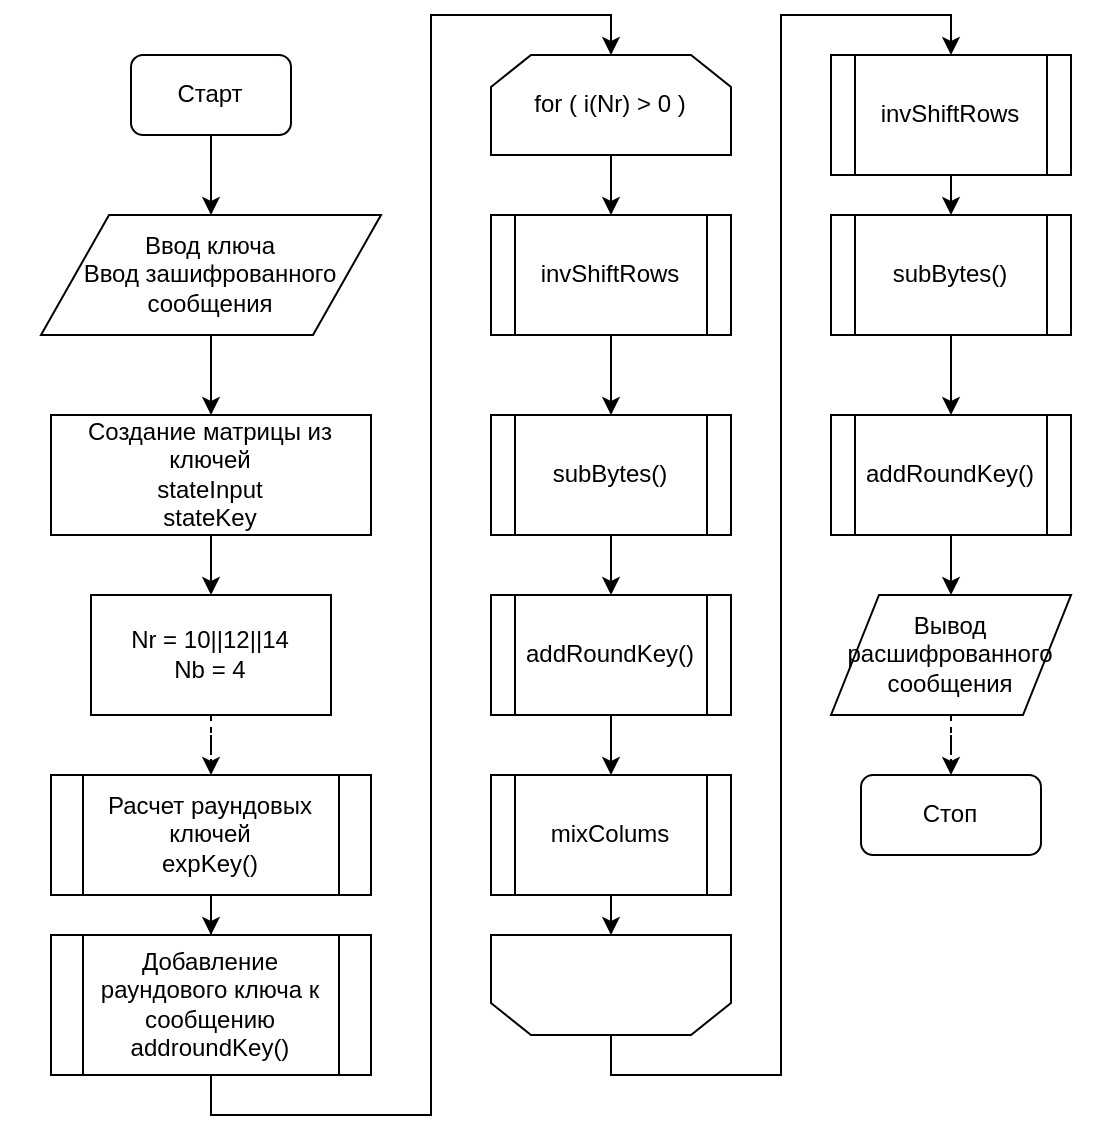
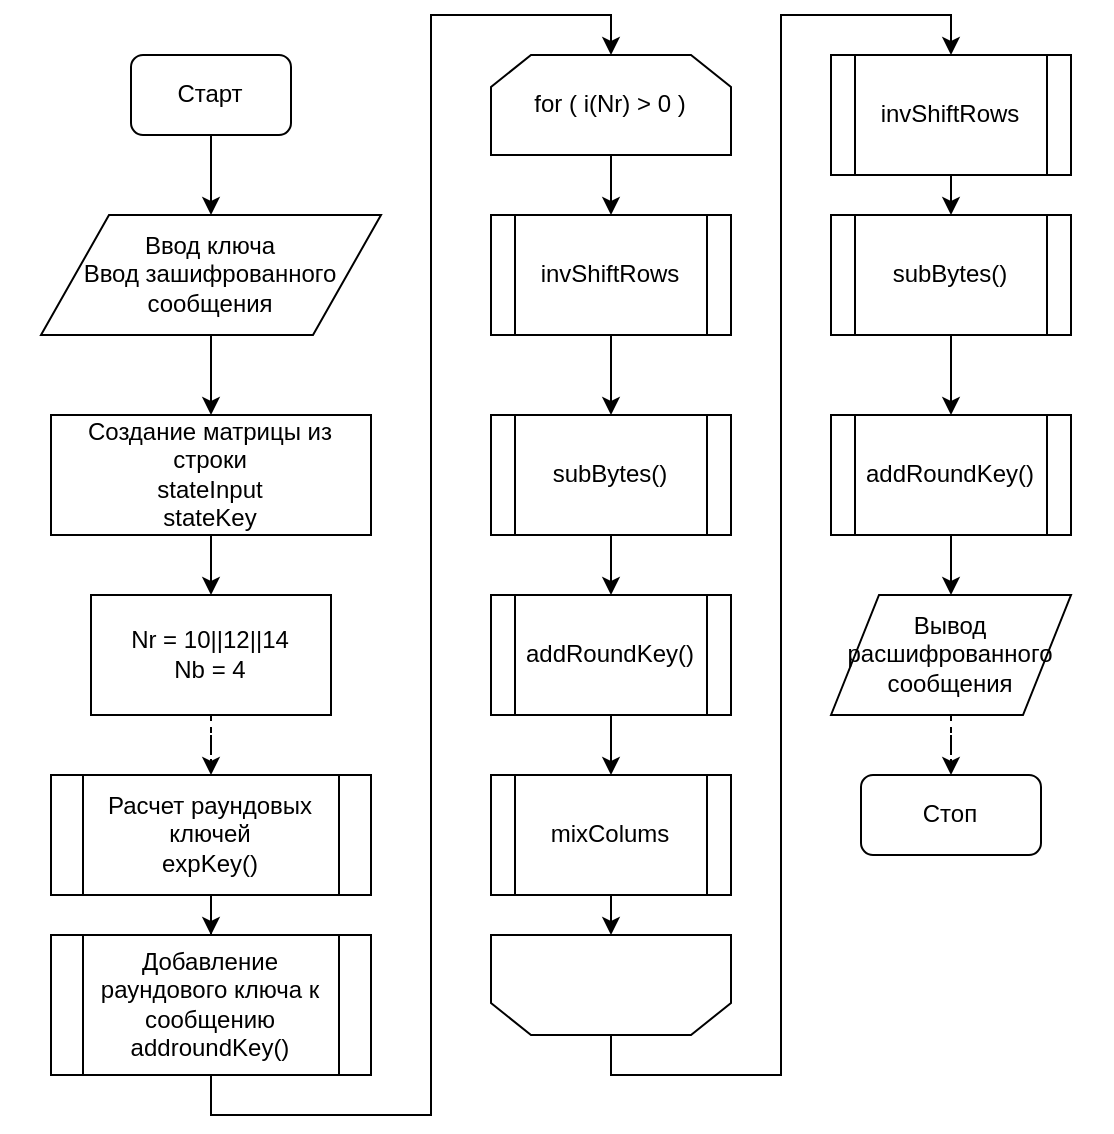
(211, 475) -> (211, 475)
